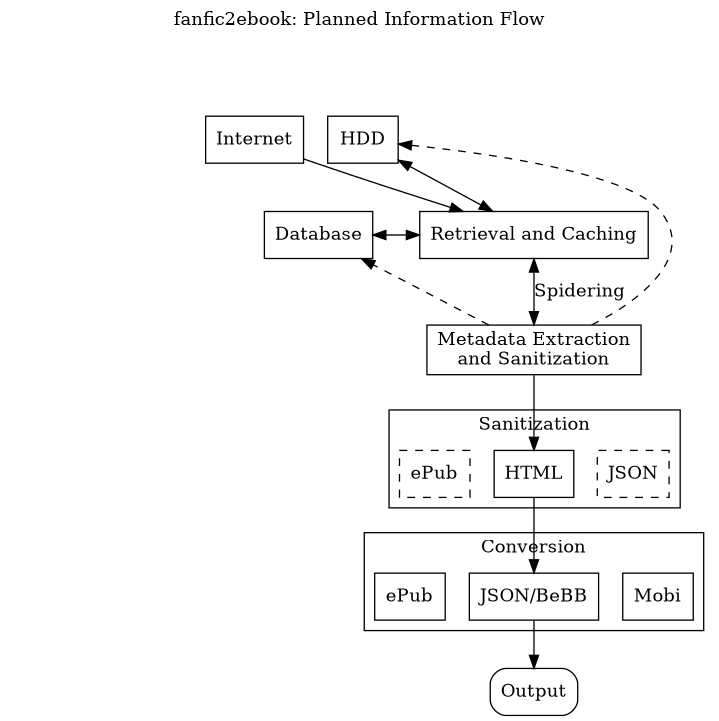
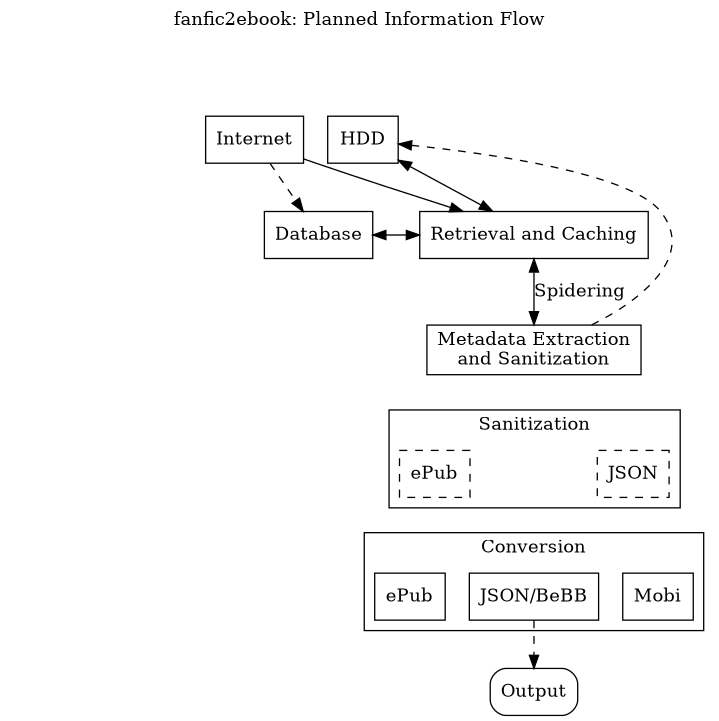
(431, 295) -> (283, 182)
(534, 474) -> none
(534, 639) -> (534, 639)
